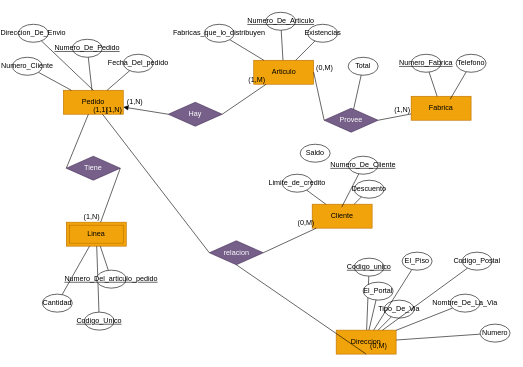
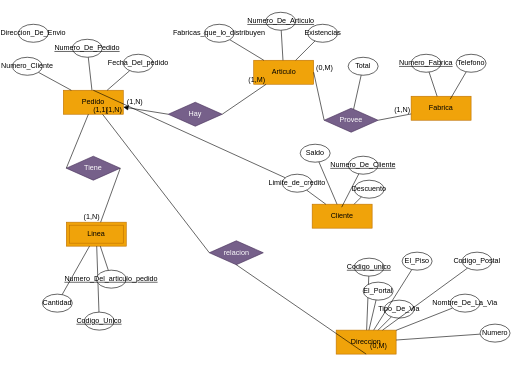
(68, 66) -> (189, 134)
none -> (328, 183)
(290, 241) -> none
